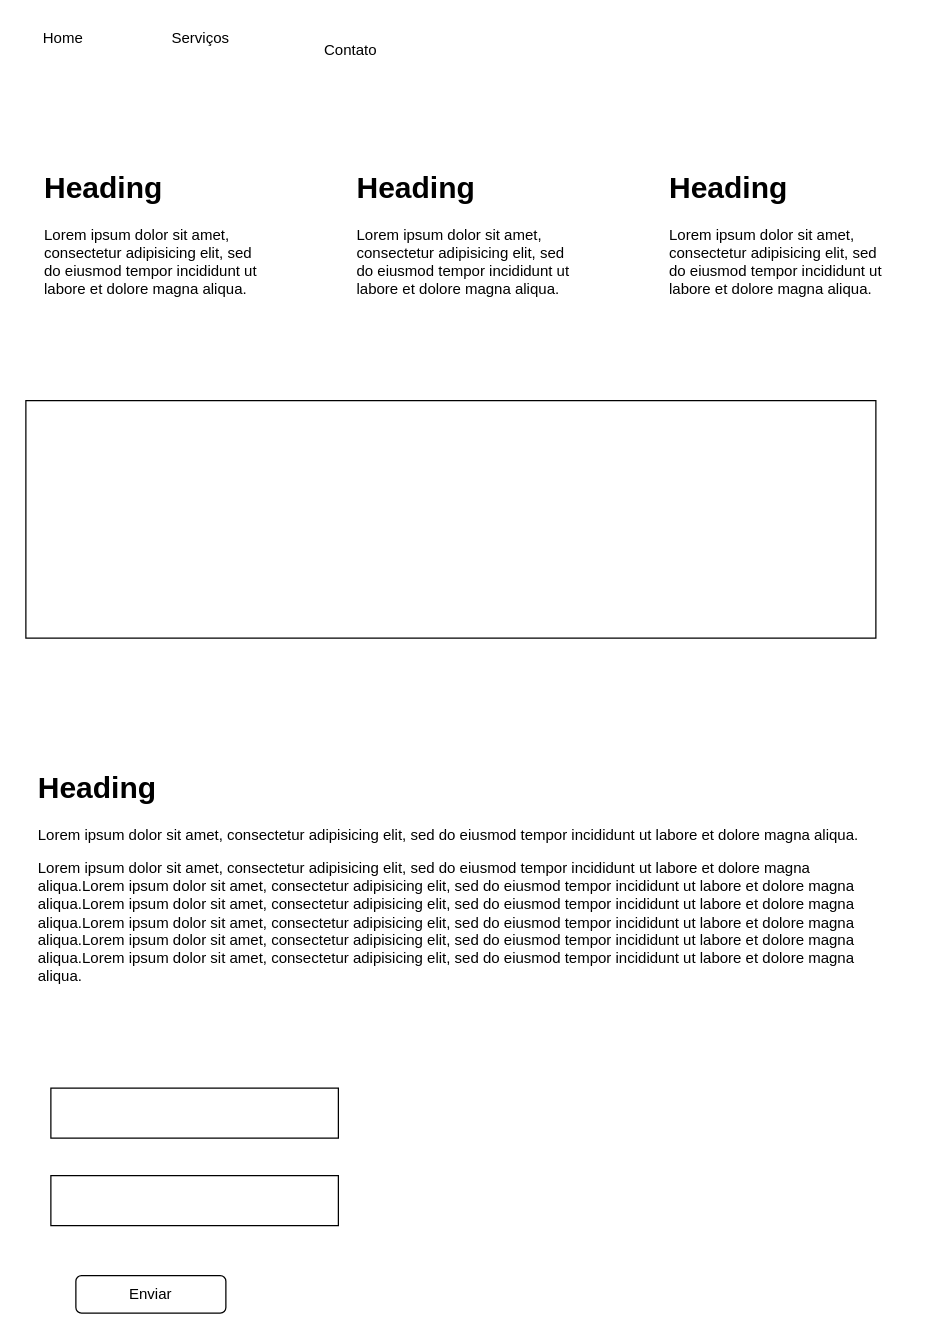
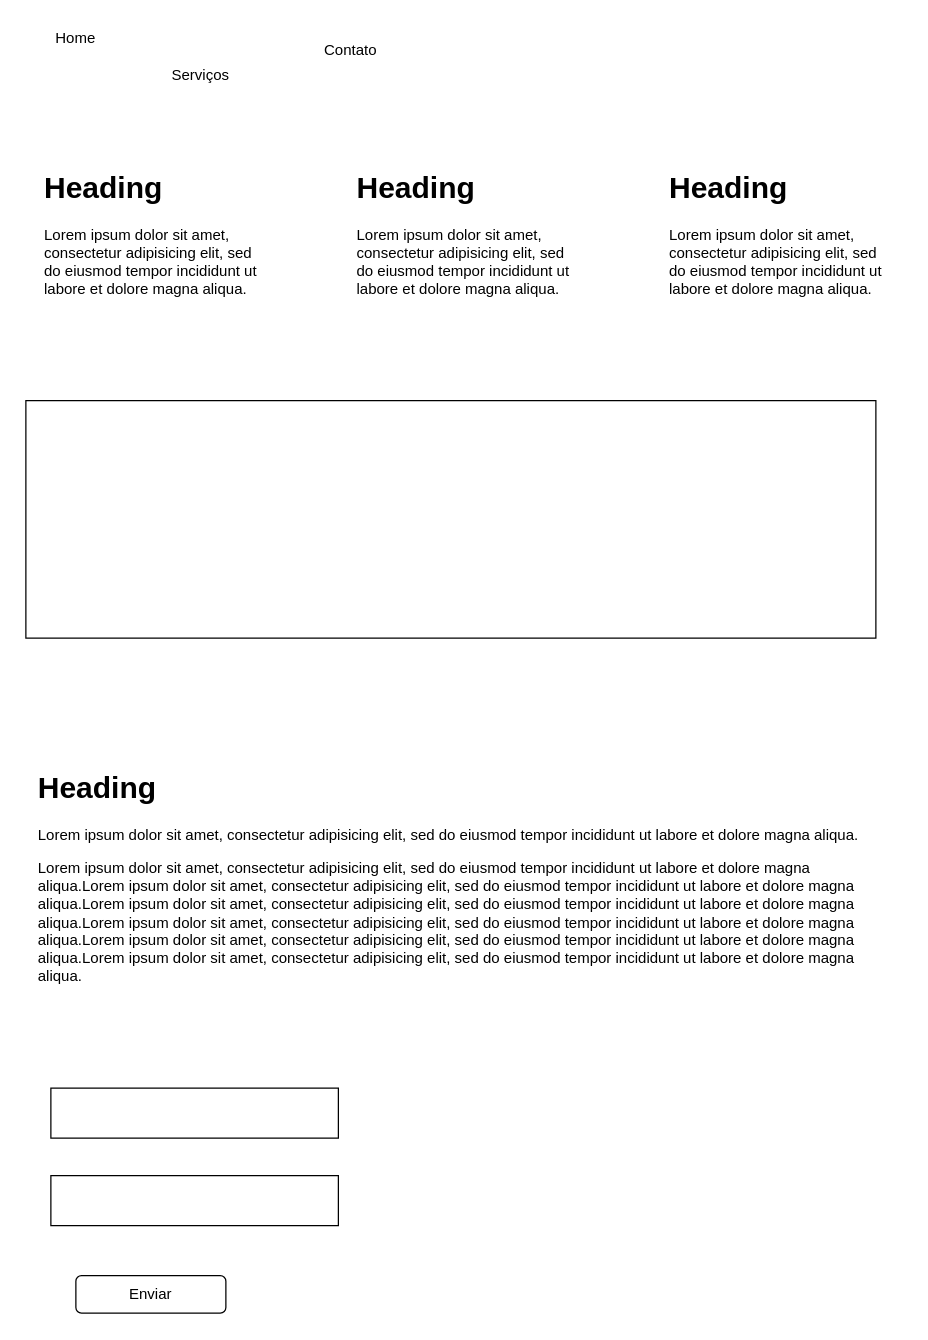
(63, 38) -> (76, 38)
(201, 38) -> (201, 76)
